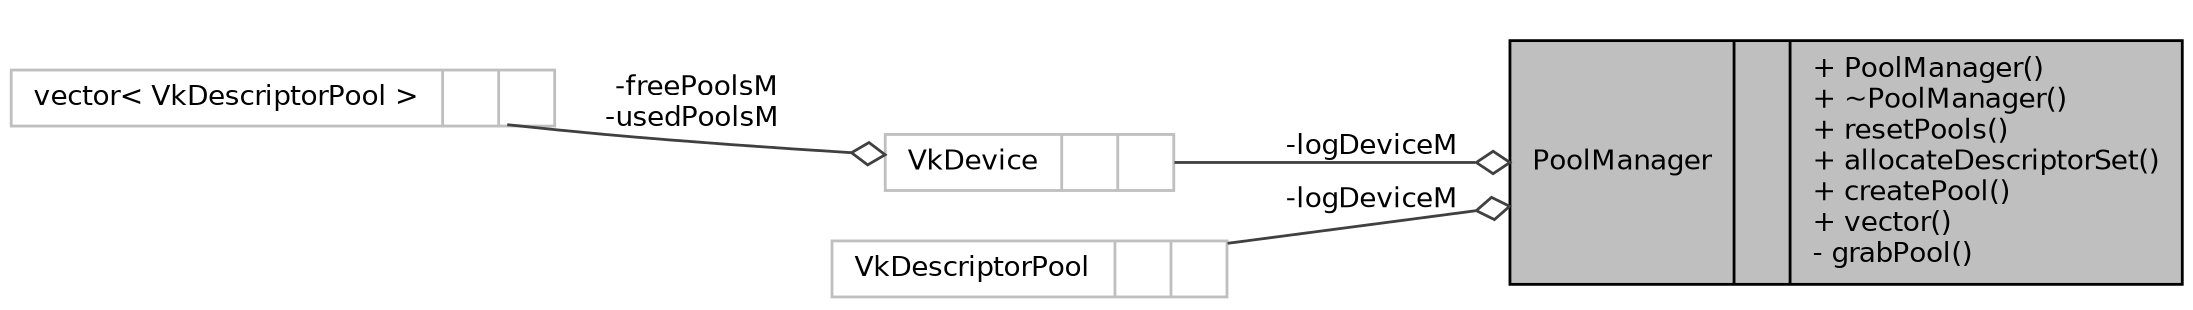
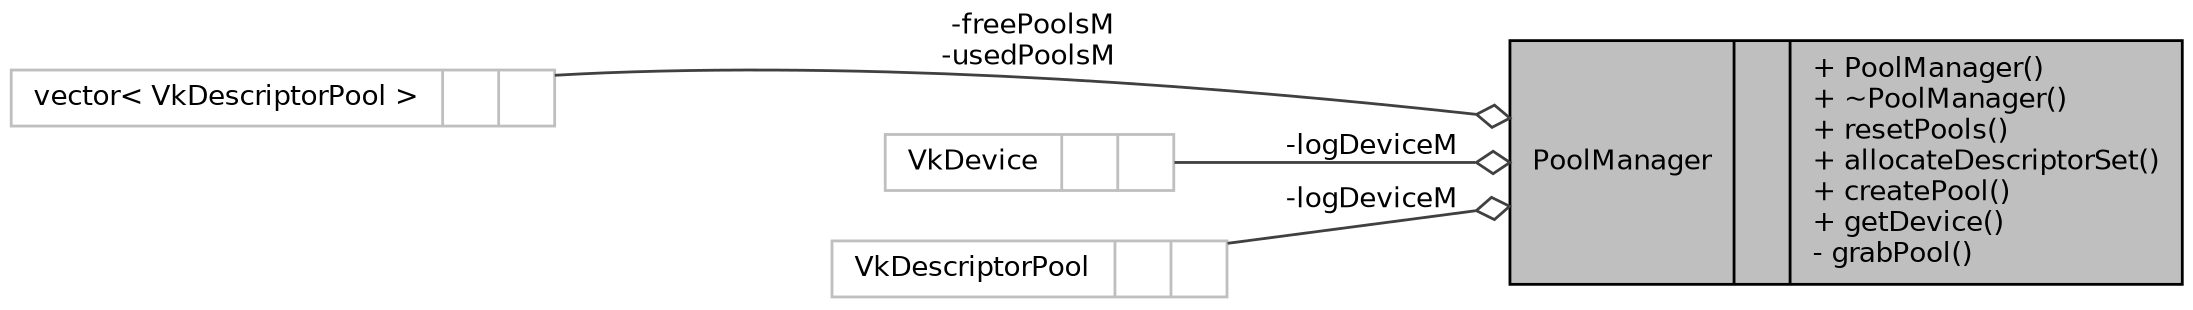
(679, 141) -> (1016, 77)
(1883, 223) -> (1909, 223)
